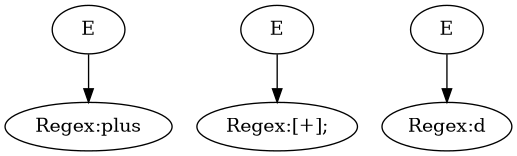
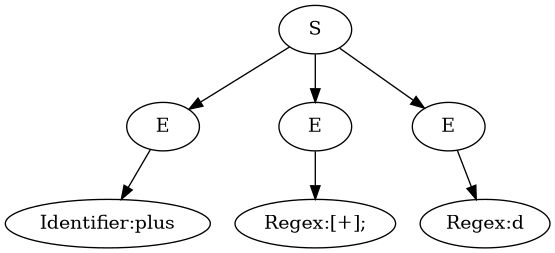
none -> (315, 30)
(89, 127) -> (108, 224)
